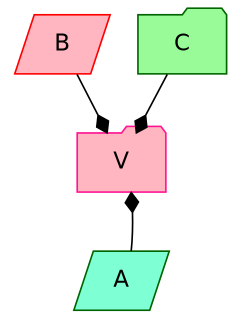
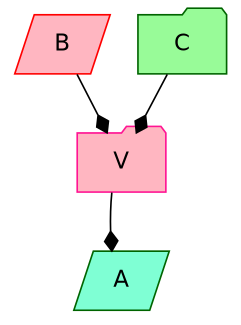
(132, 232) -> (111, 212)
